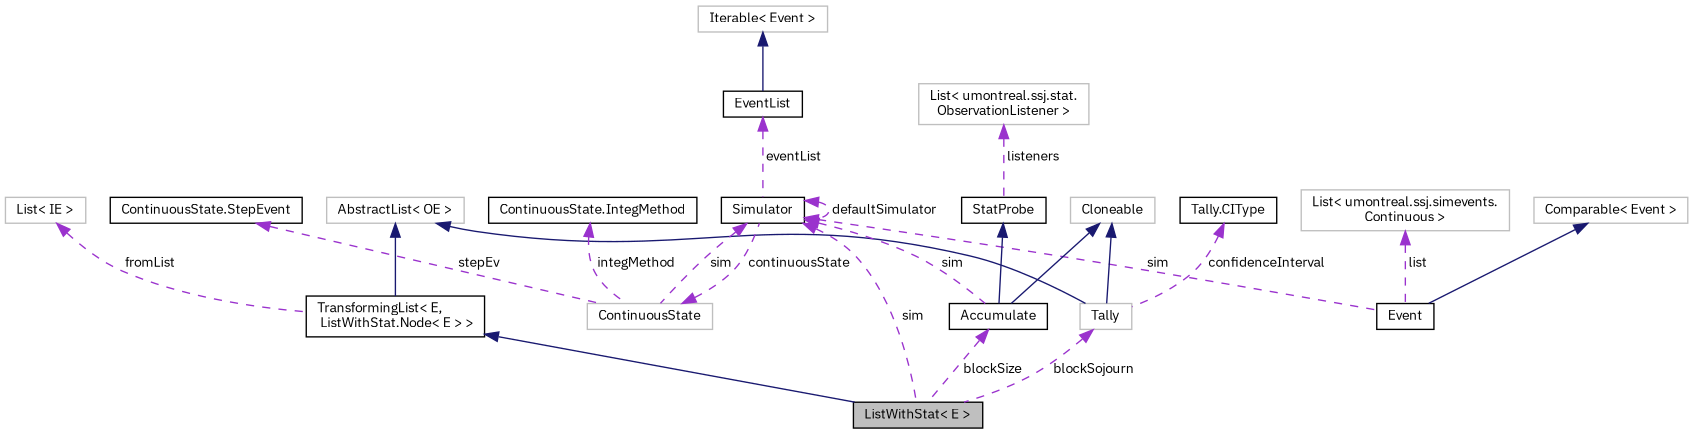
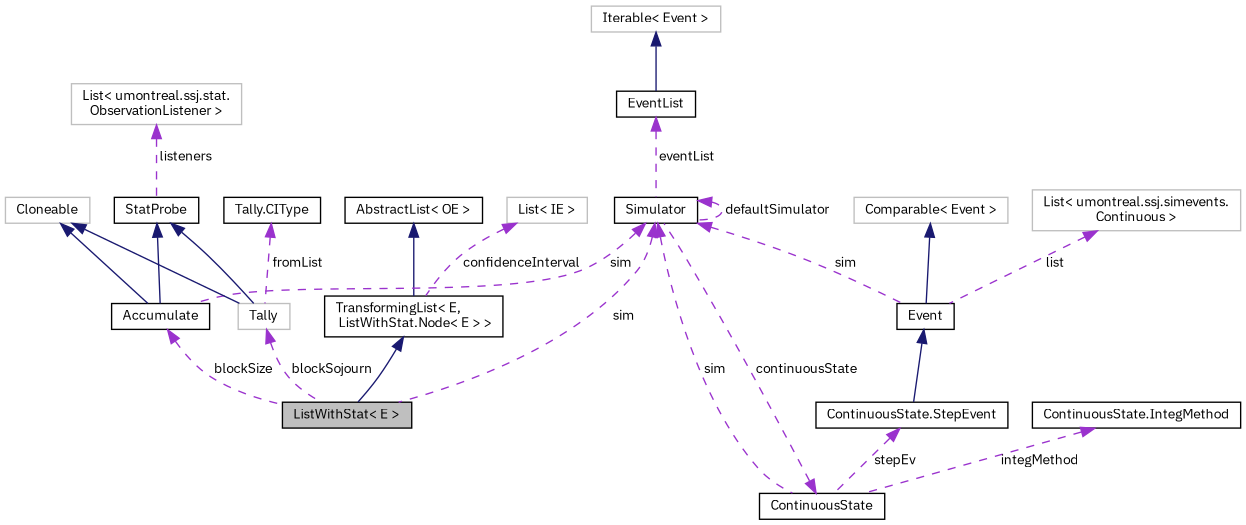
(395, 210) -> (414, 210)
(773, 235) -> (219, 267)
(149, 263) -> (520, 263)
(1265, 263) -> (297, 263)
(650, 316) -> (822, 506)
none -> (918, 373)
